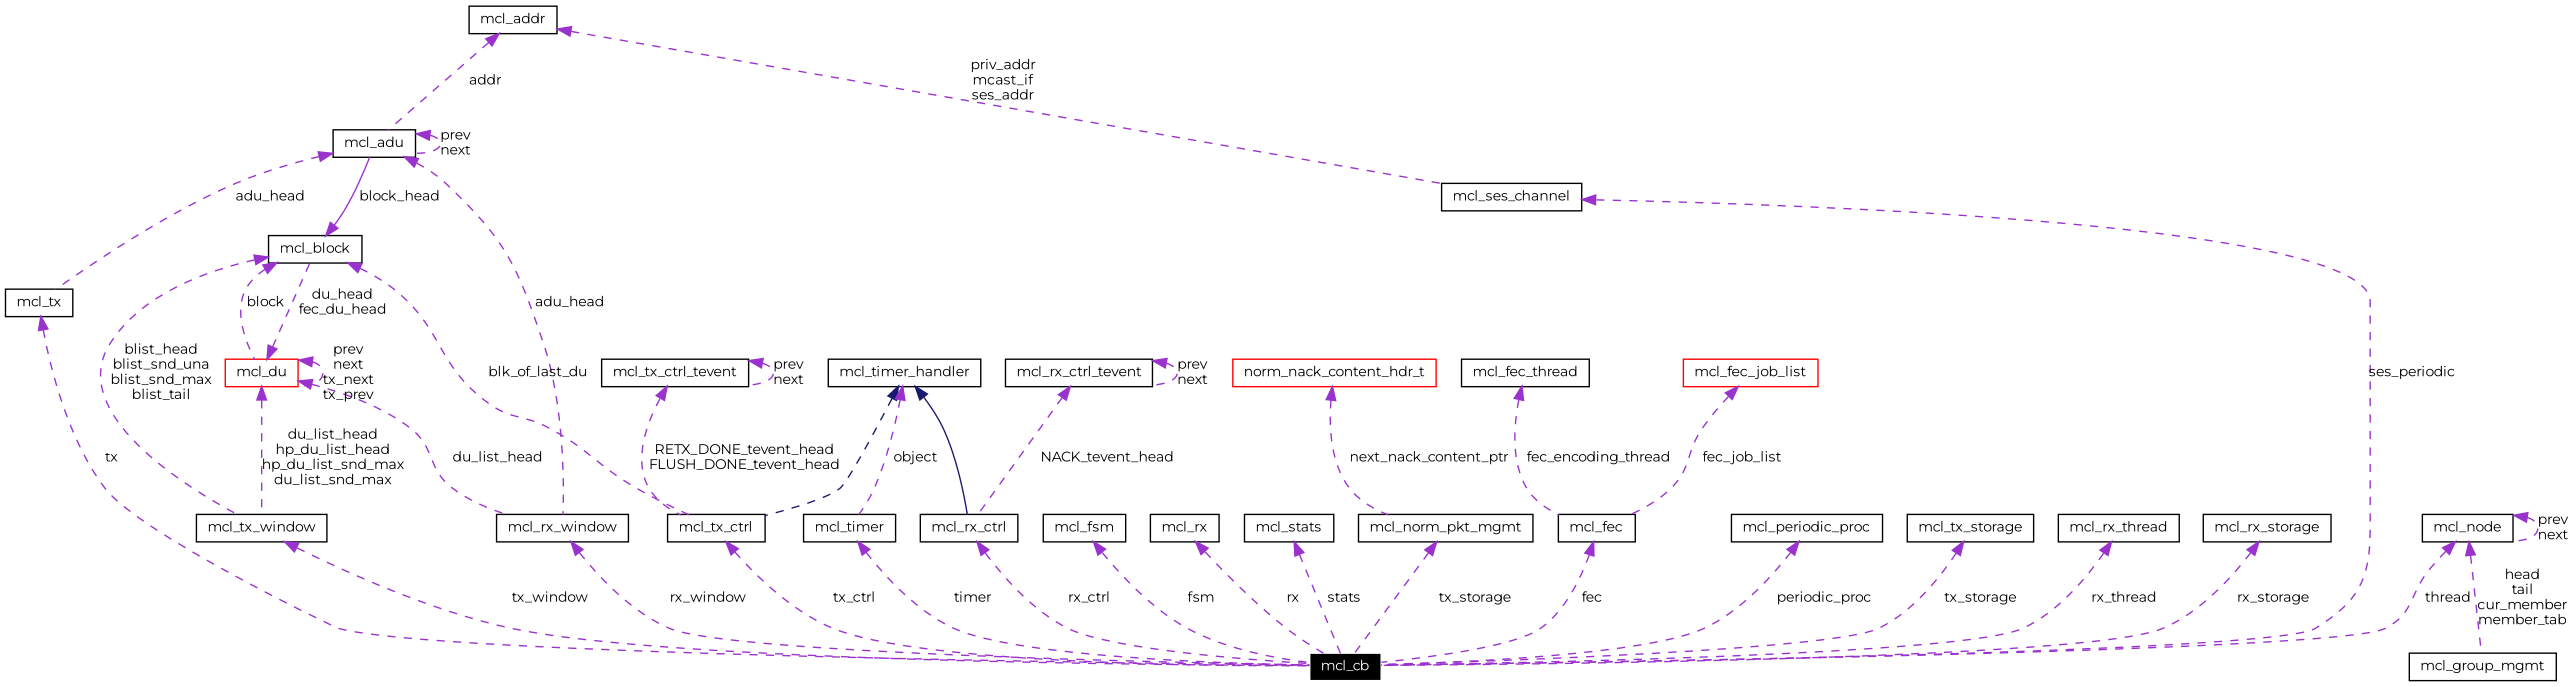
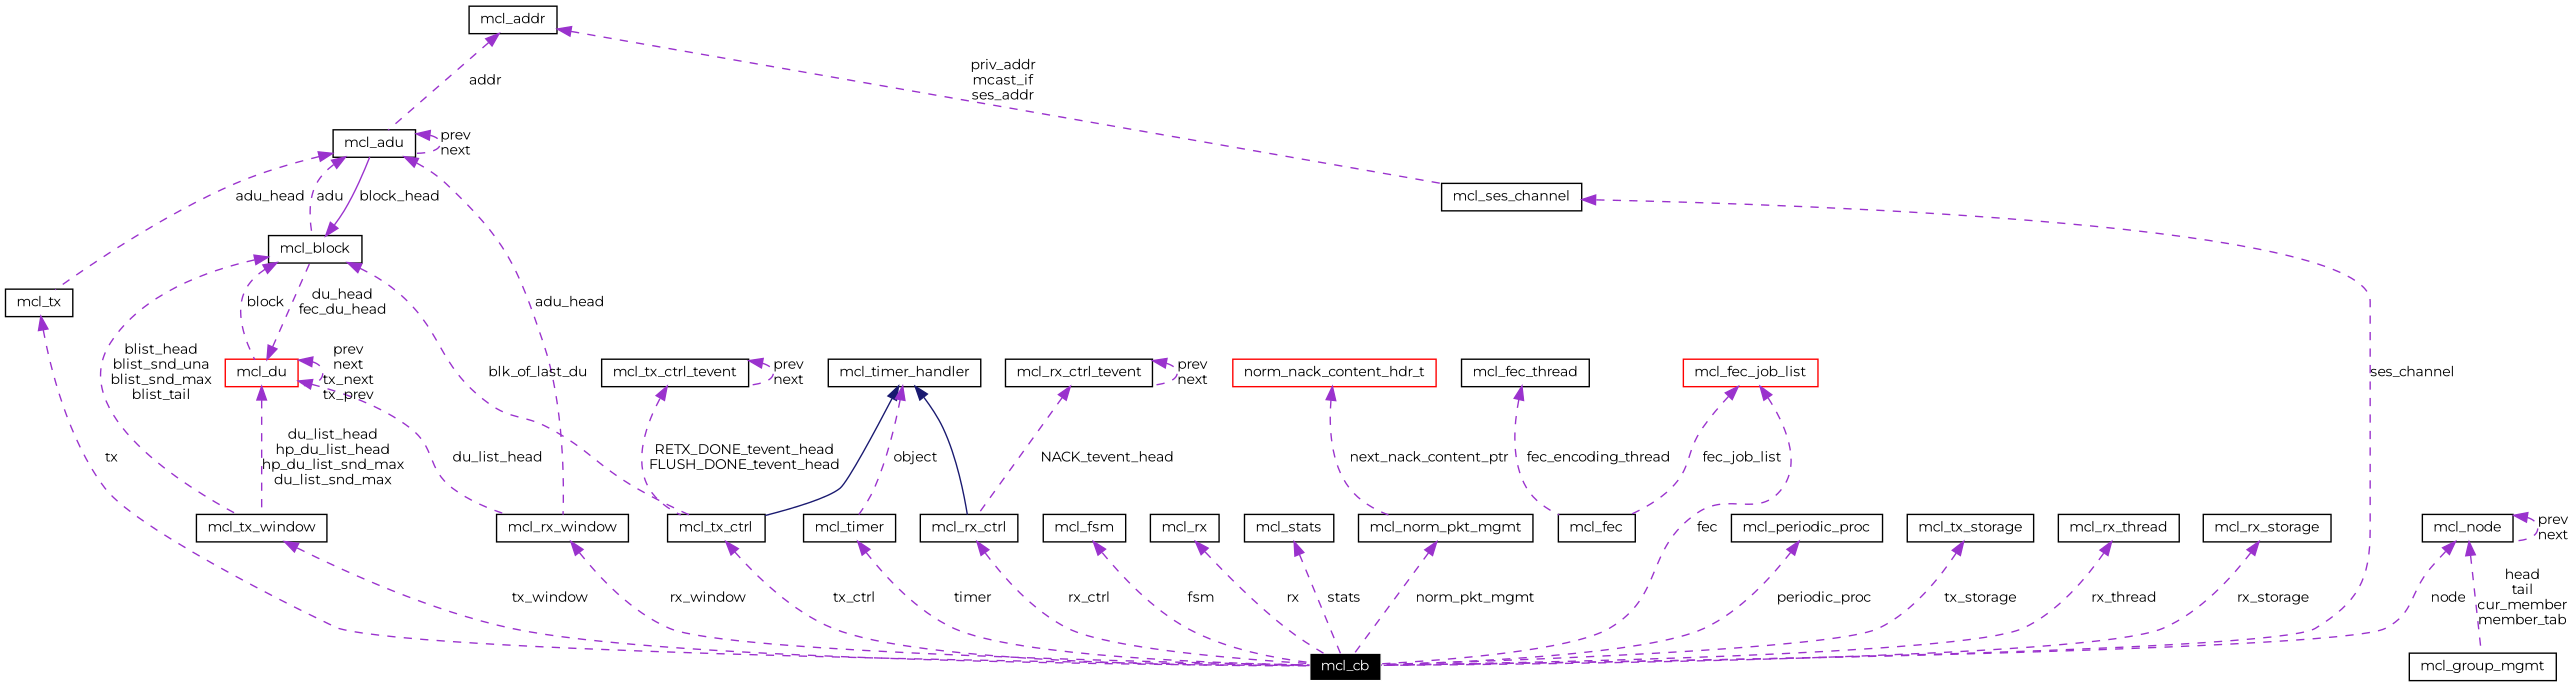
none -> (312, 197)
(2413, 373) -> (2413, 373)
(847, 479) -> (847, 479)
(1475, 598) -> (1475, 598)
(2448, 598) -> (2448, 598)
(1506, 642) -> (1645, 591)
